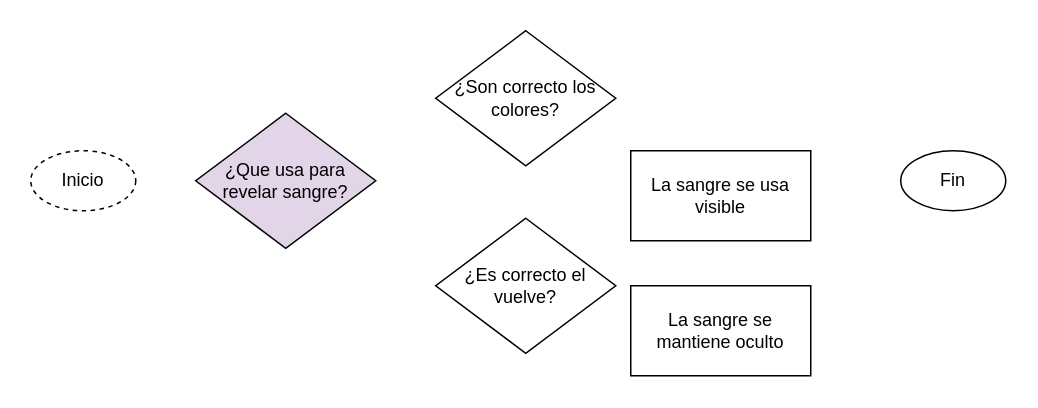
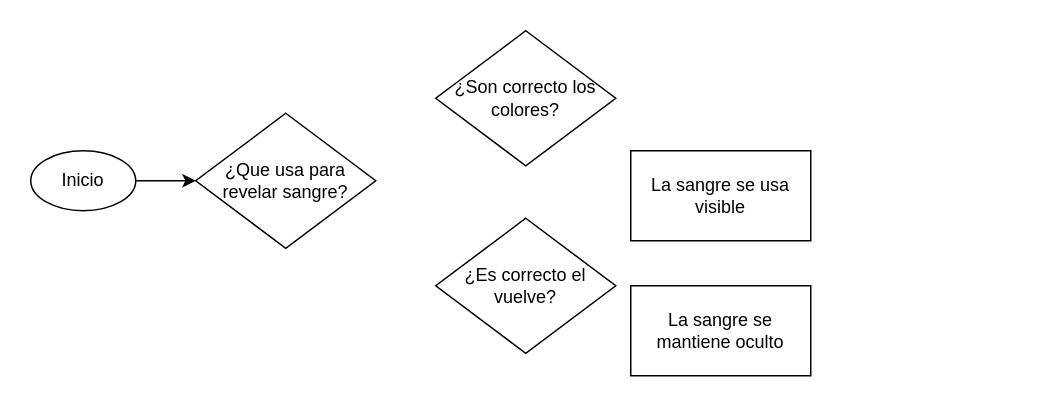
(83, 181) -> (83, 181)
none -> (161, 181)
(286, 181) -> (286, 181)
(953, 181) -> none
